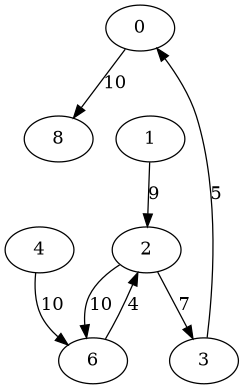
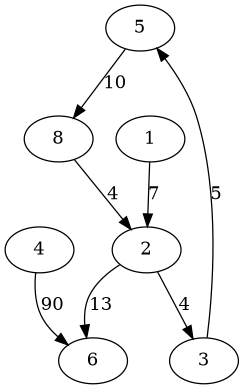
(140, 28) -> (140, 28)
(154, 194) -> (154, 194)
(53, 305) -> (53, 305)
(101, 305) -> (101, 305)
(185, 305) -> (185, 305)
(120, 312) -> (99, 190)
